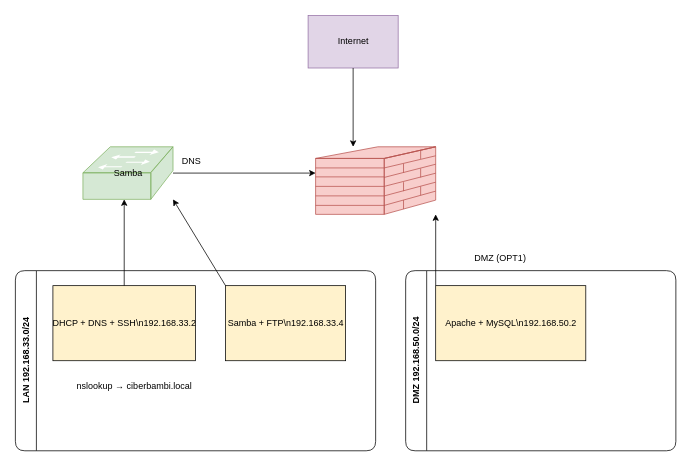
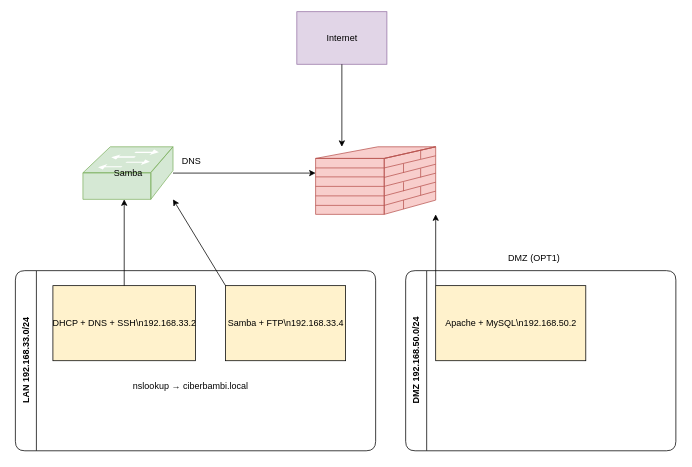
(353, 42) -> (342, 38)
(507, 255) -> (540, 255)
(162, 394) -> (218, 394)
